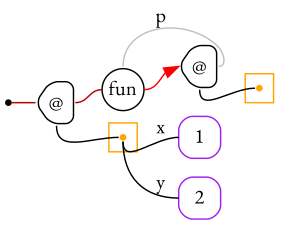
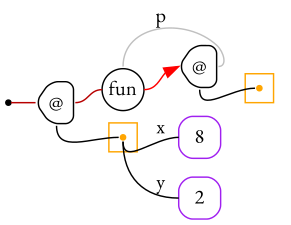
(200, 137) -> (200, 137)
